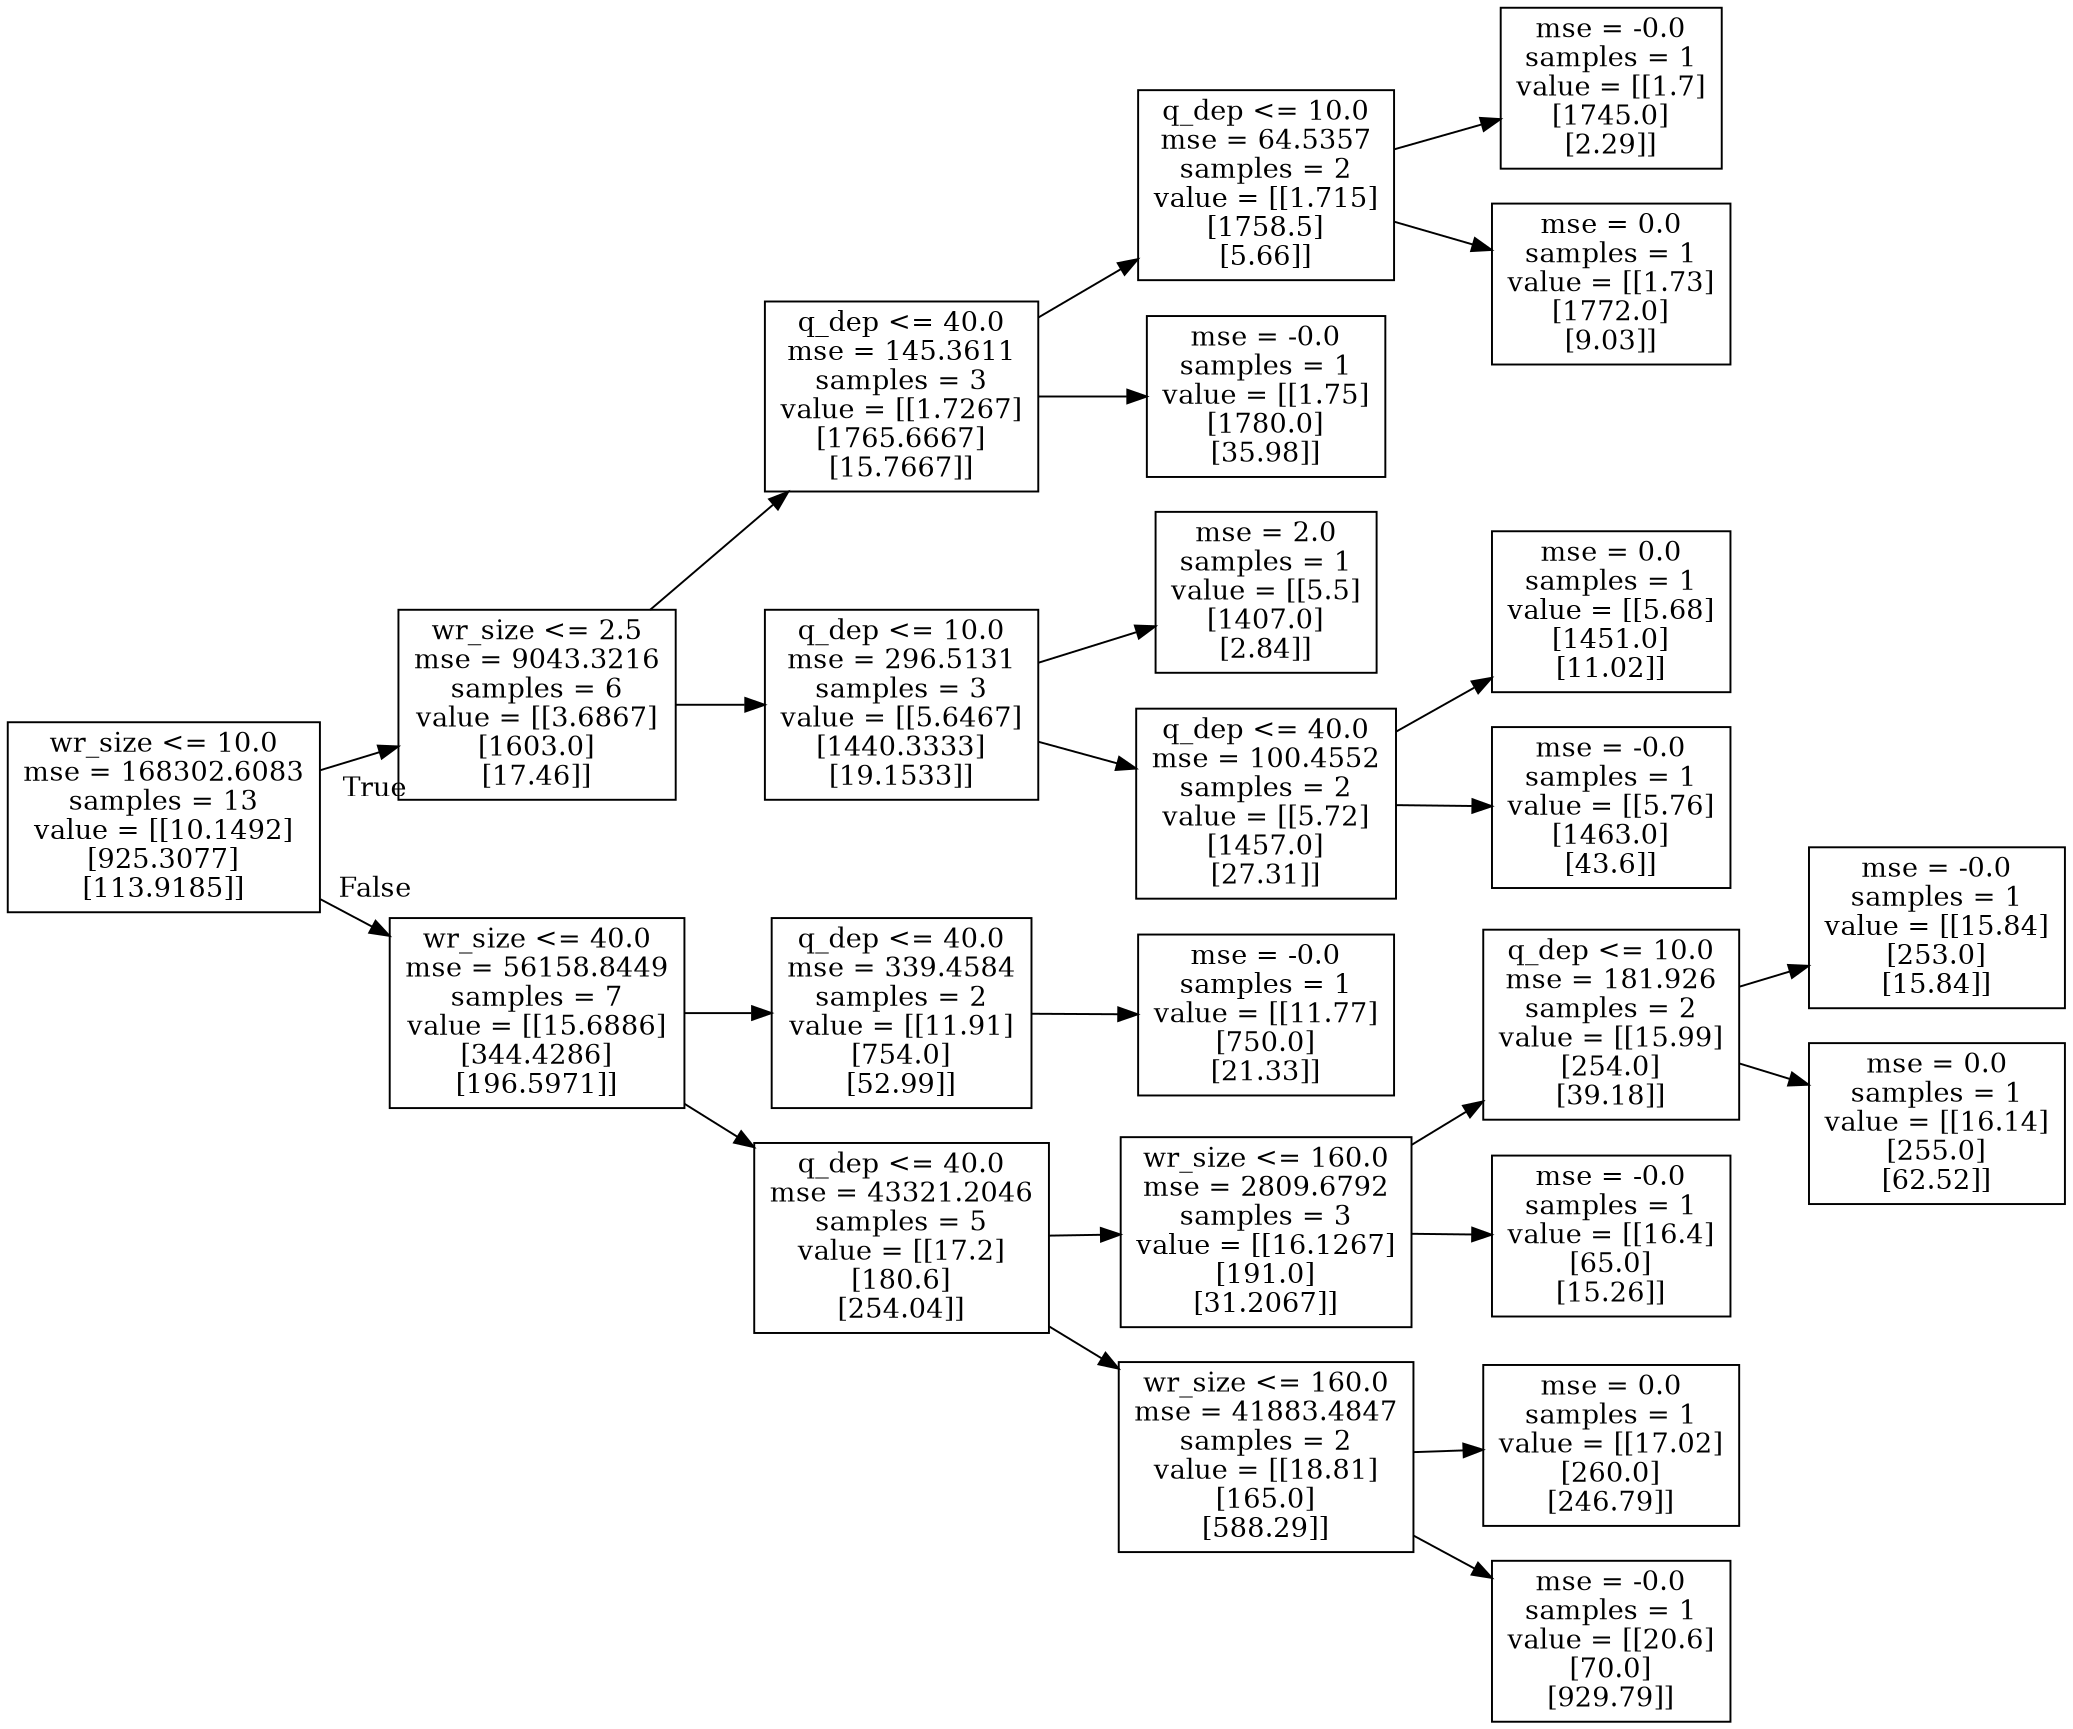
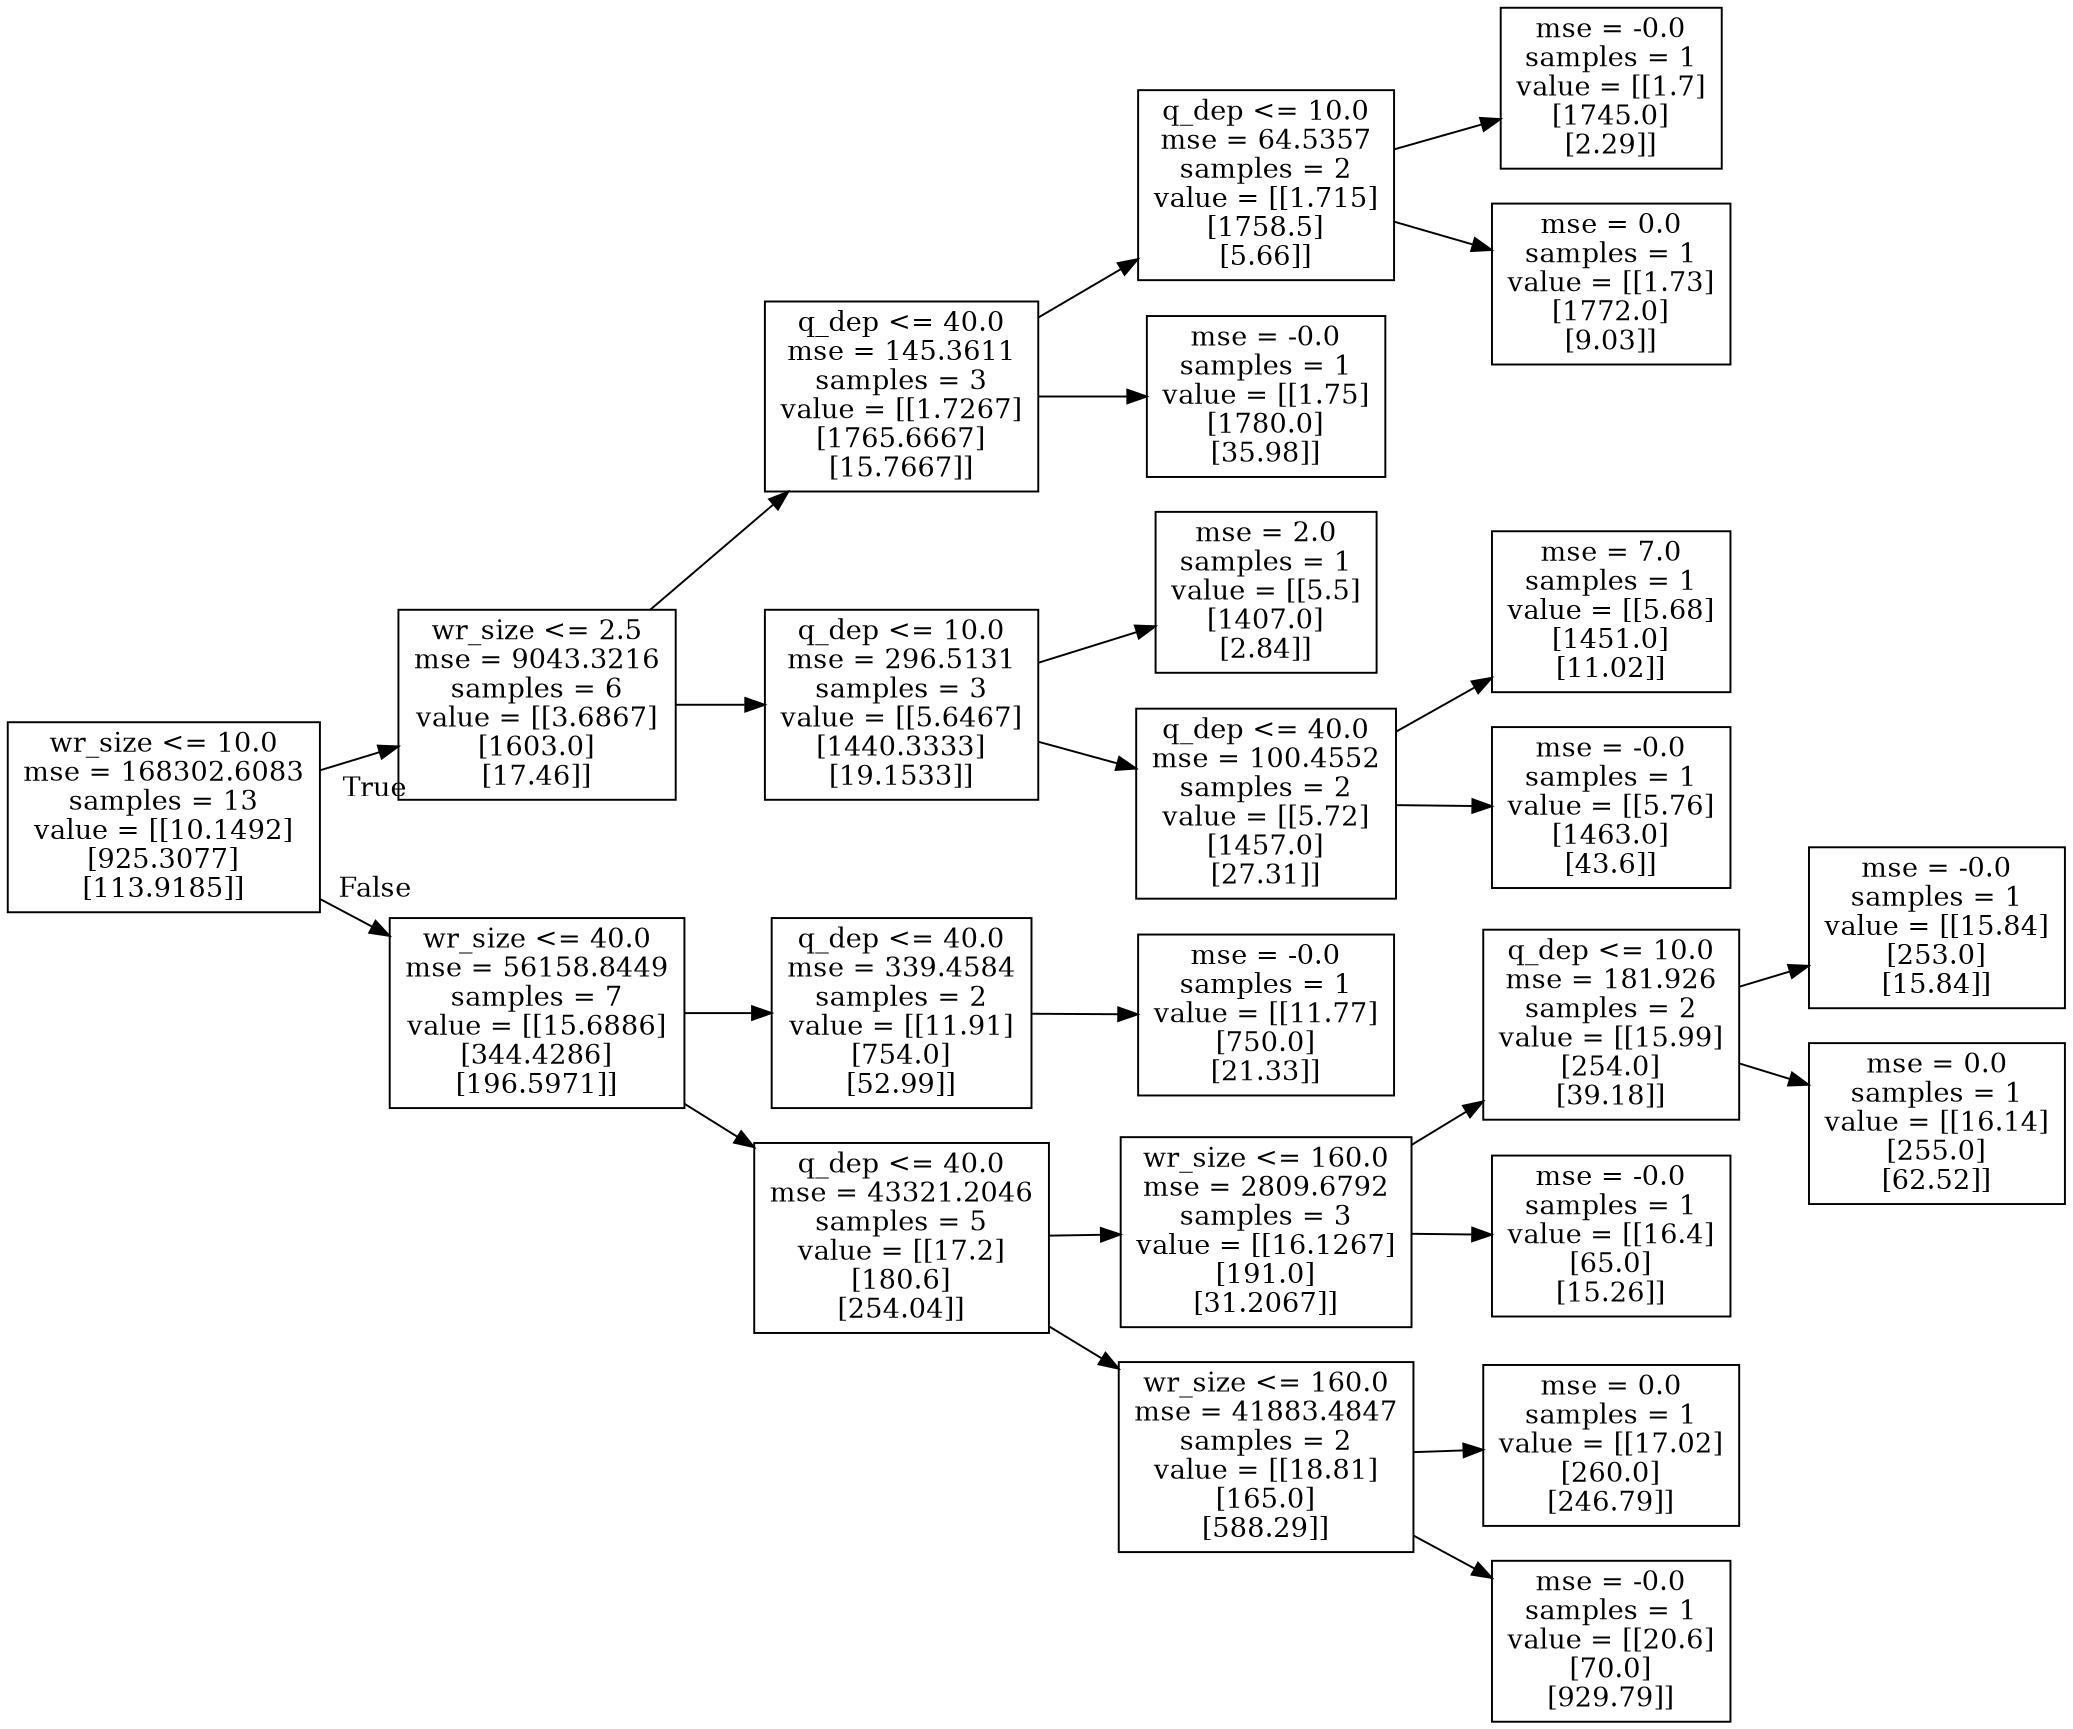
(1611, 612) -> (1611, 612)
